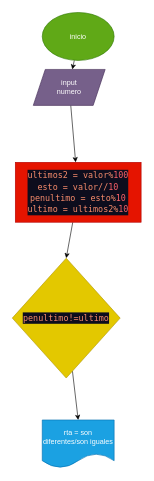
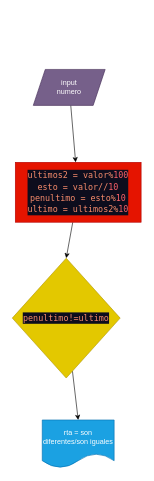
(78, 36) -> none
(74, 62) -> none
